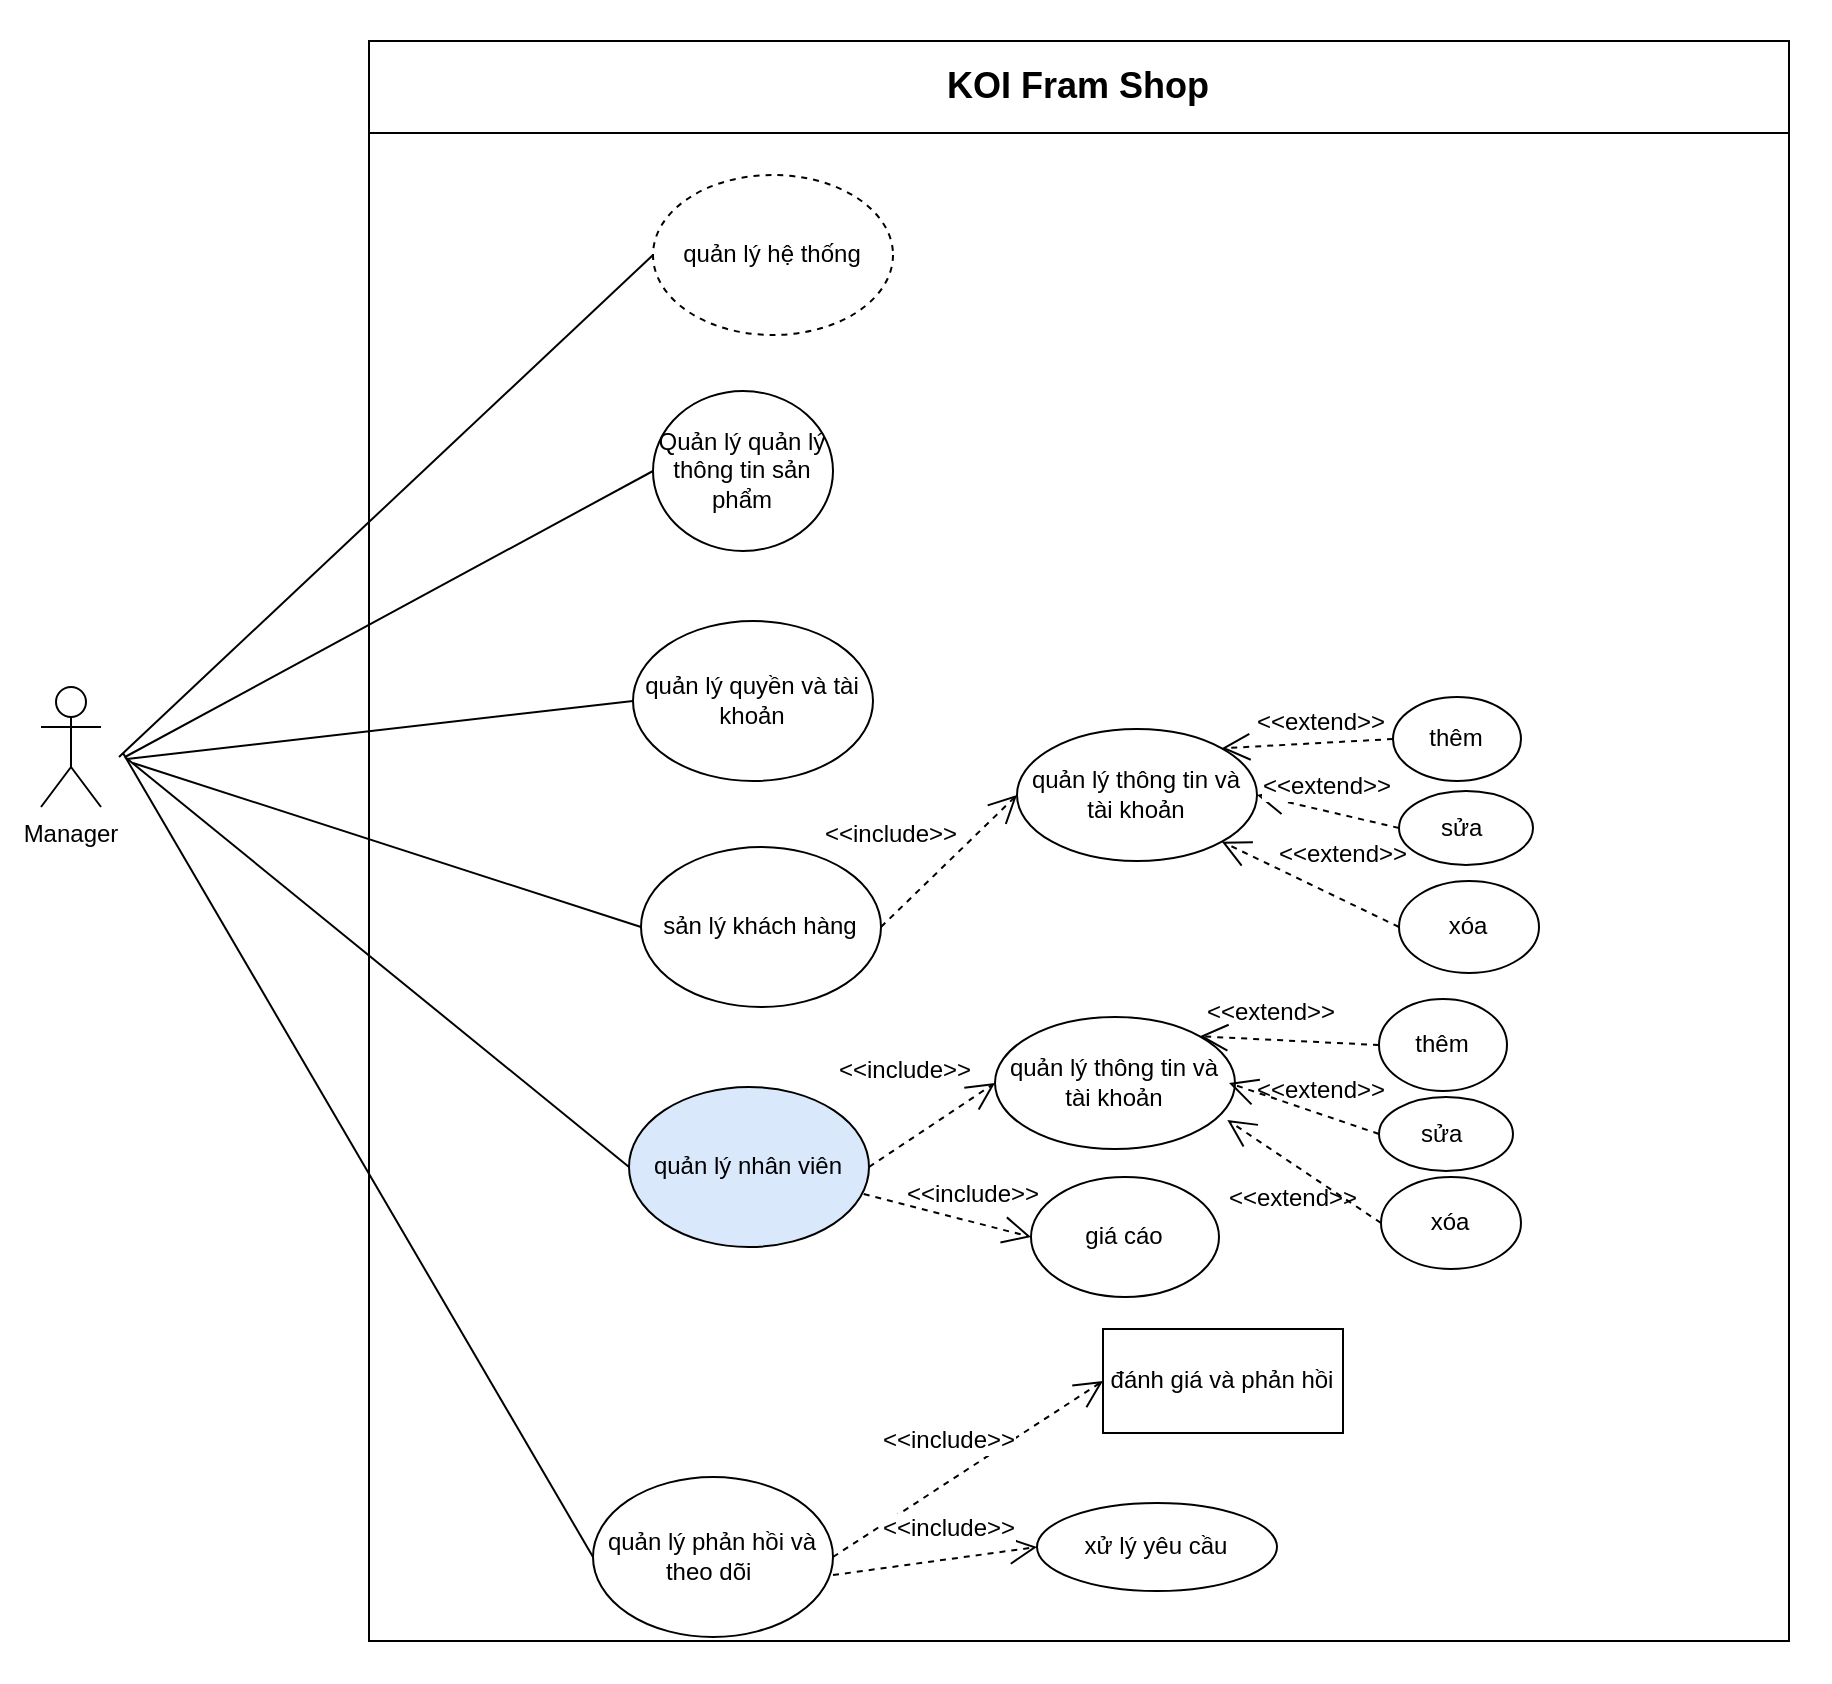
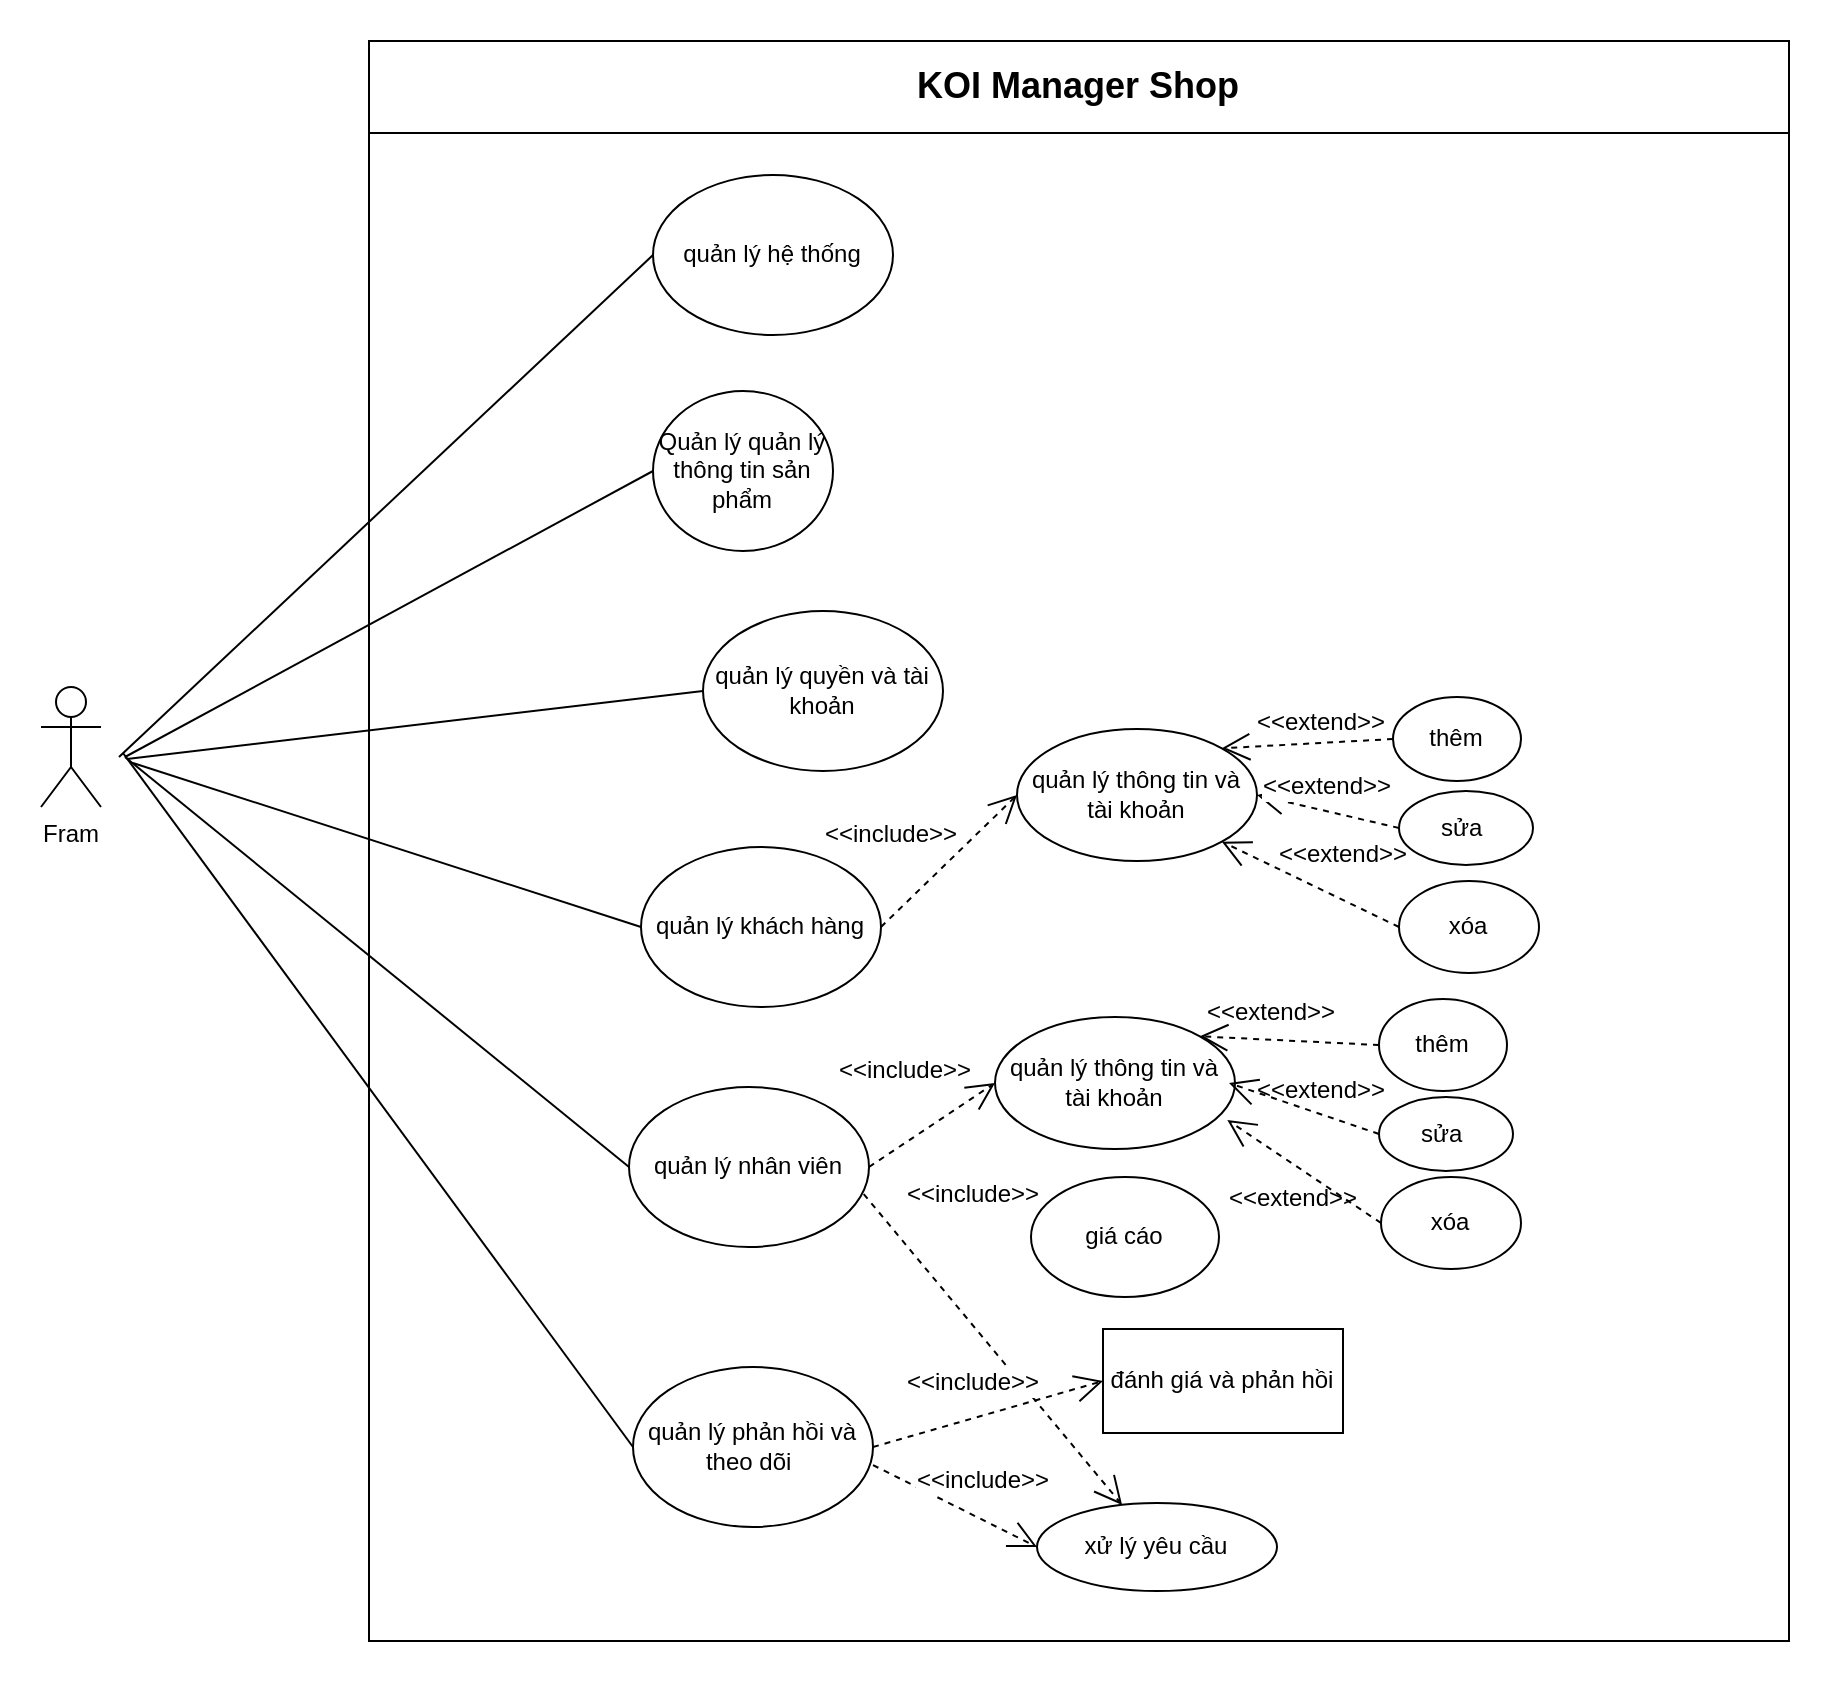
(1079, 87) -> (1079, 87)
(773, 255) -> (773, 255)
(753, 701) -> (823, 691)
(72, 835) -> (72, 835)
(761, 927) -> (761, 927)
(749, 1167) -> (749, 1167)
(945, 1215) -> (935, 1280)
(713, 1557) -> (753, 1447)
